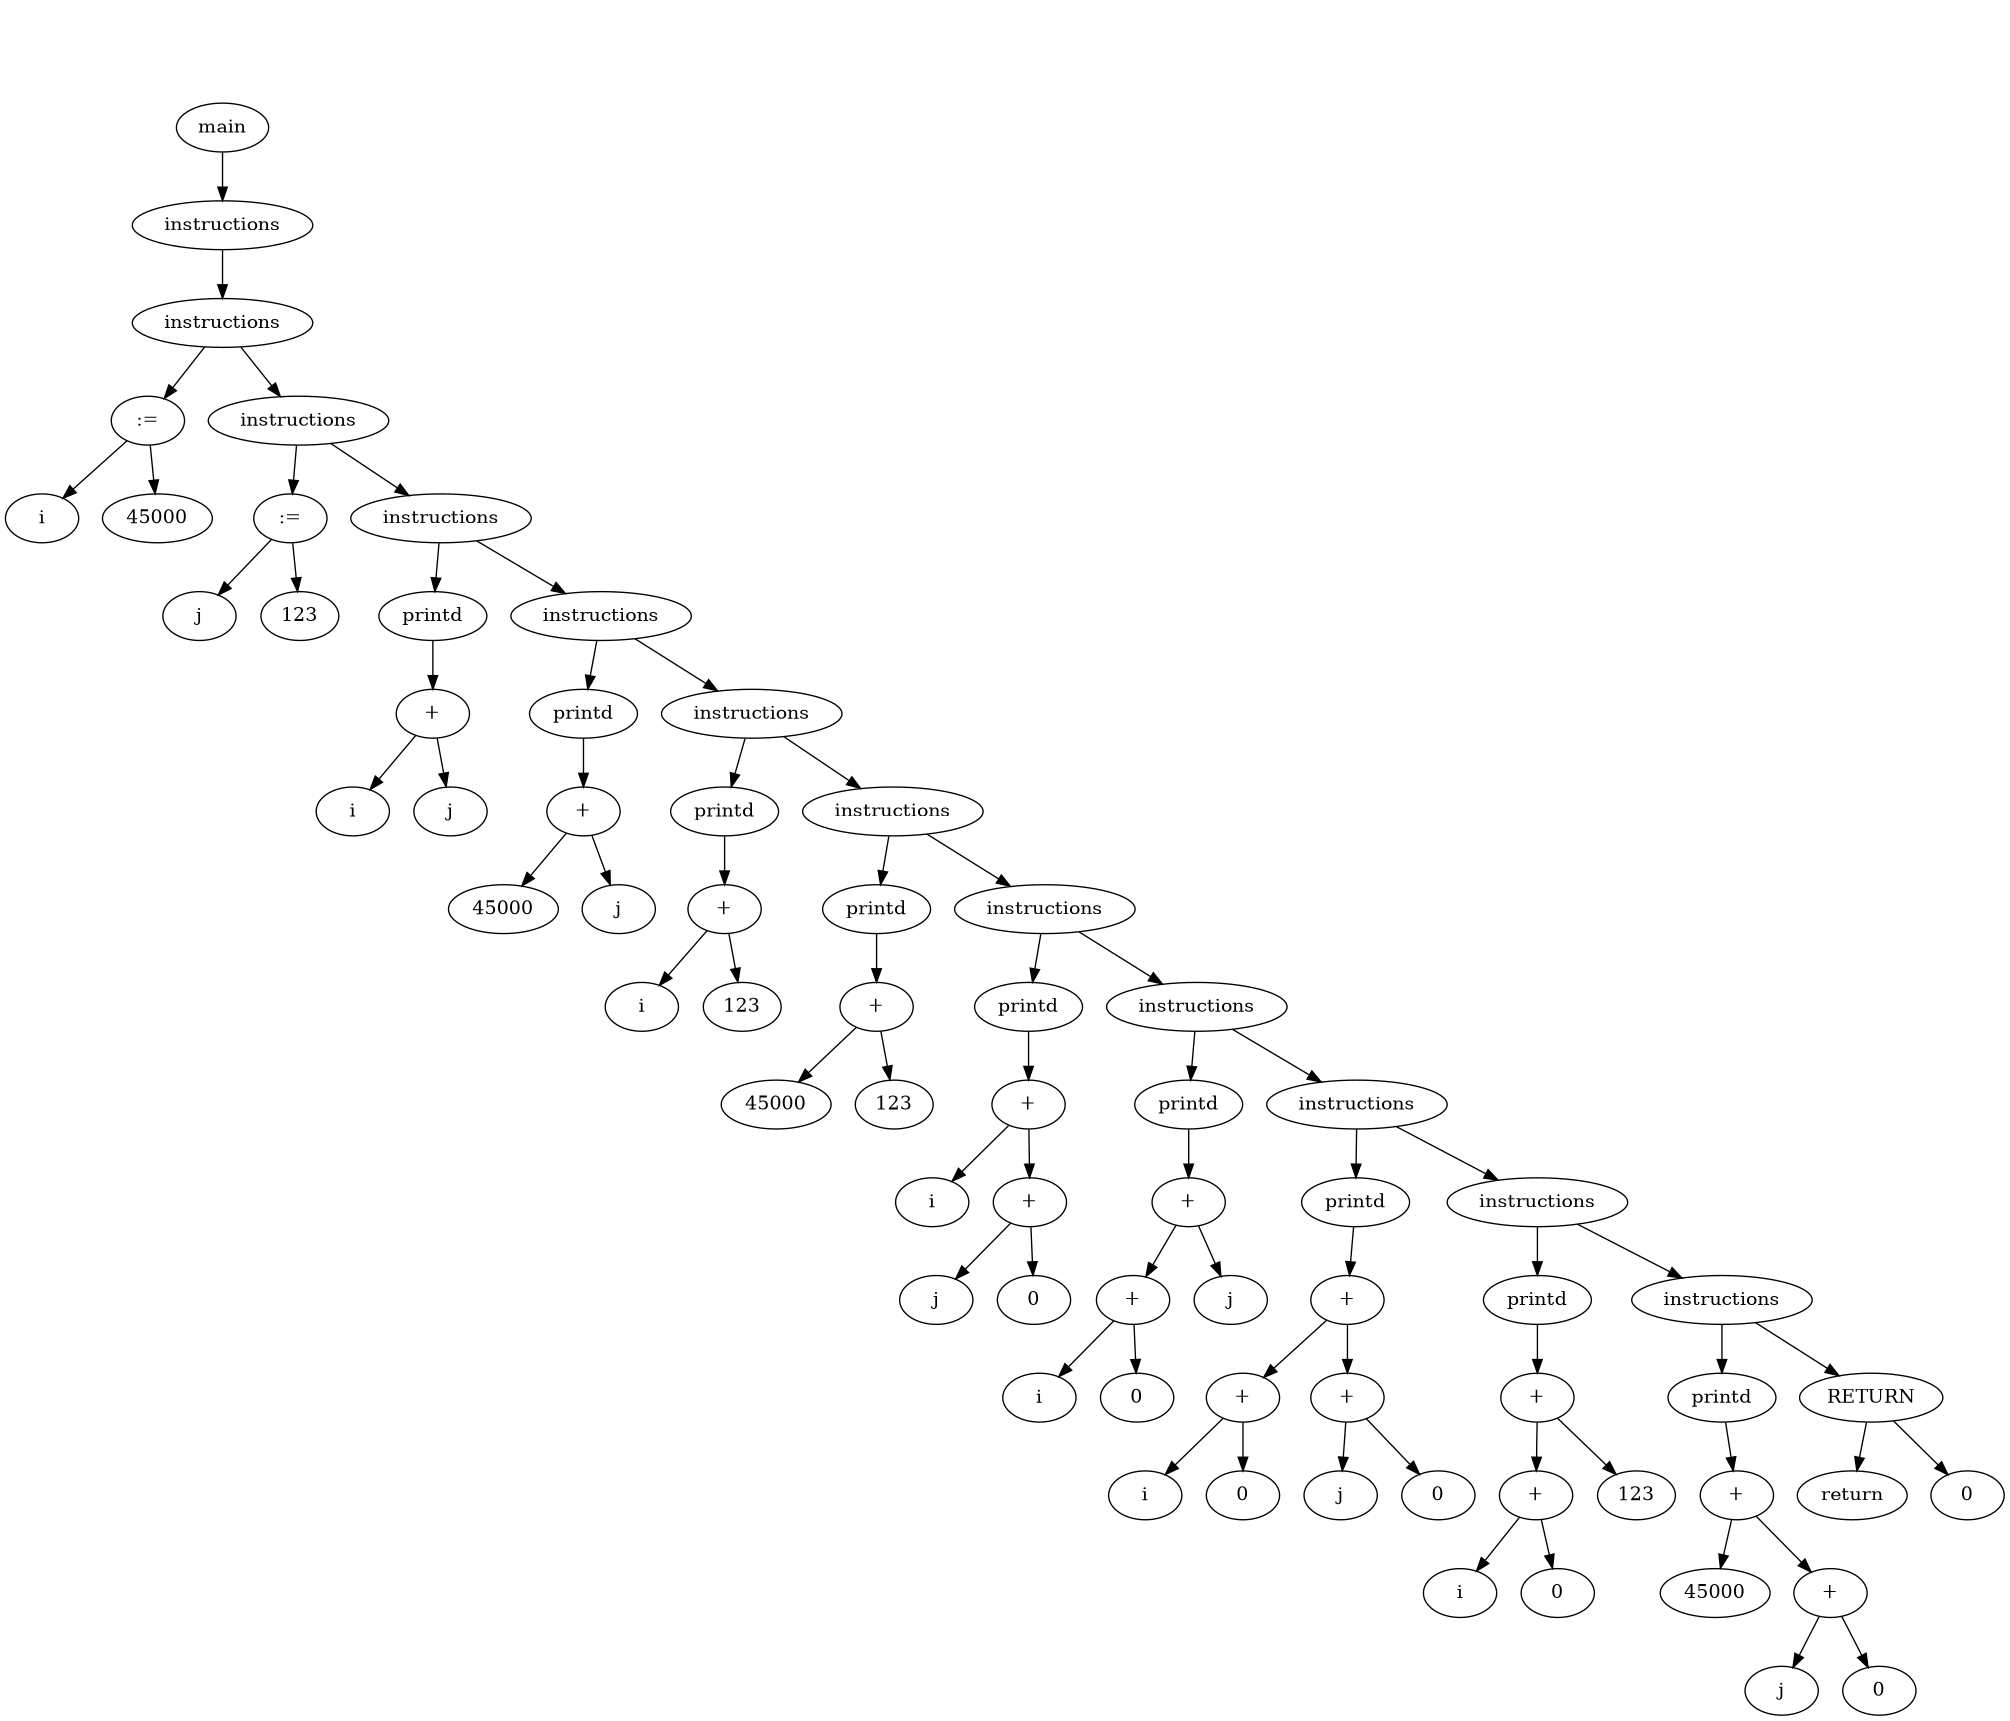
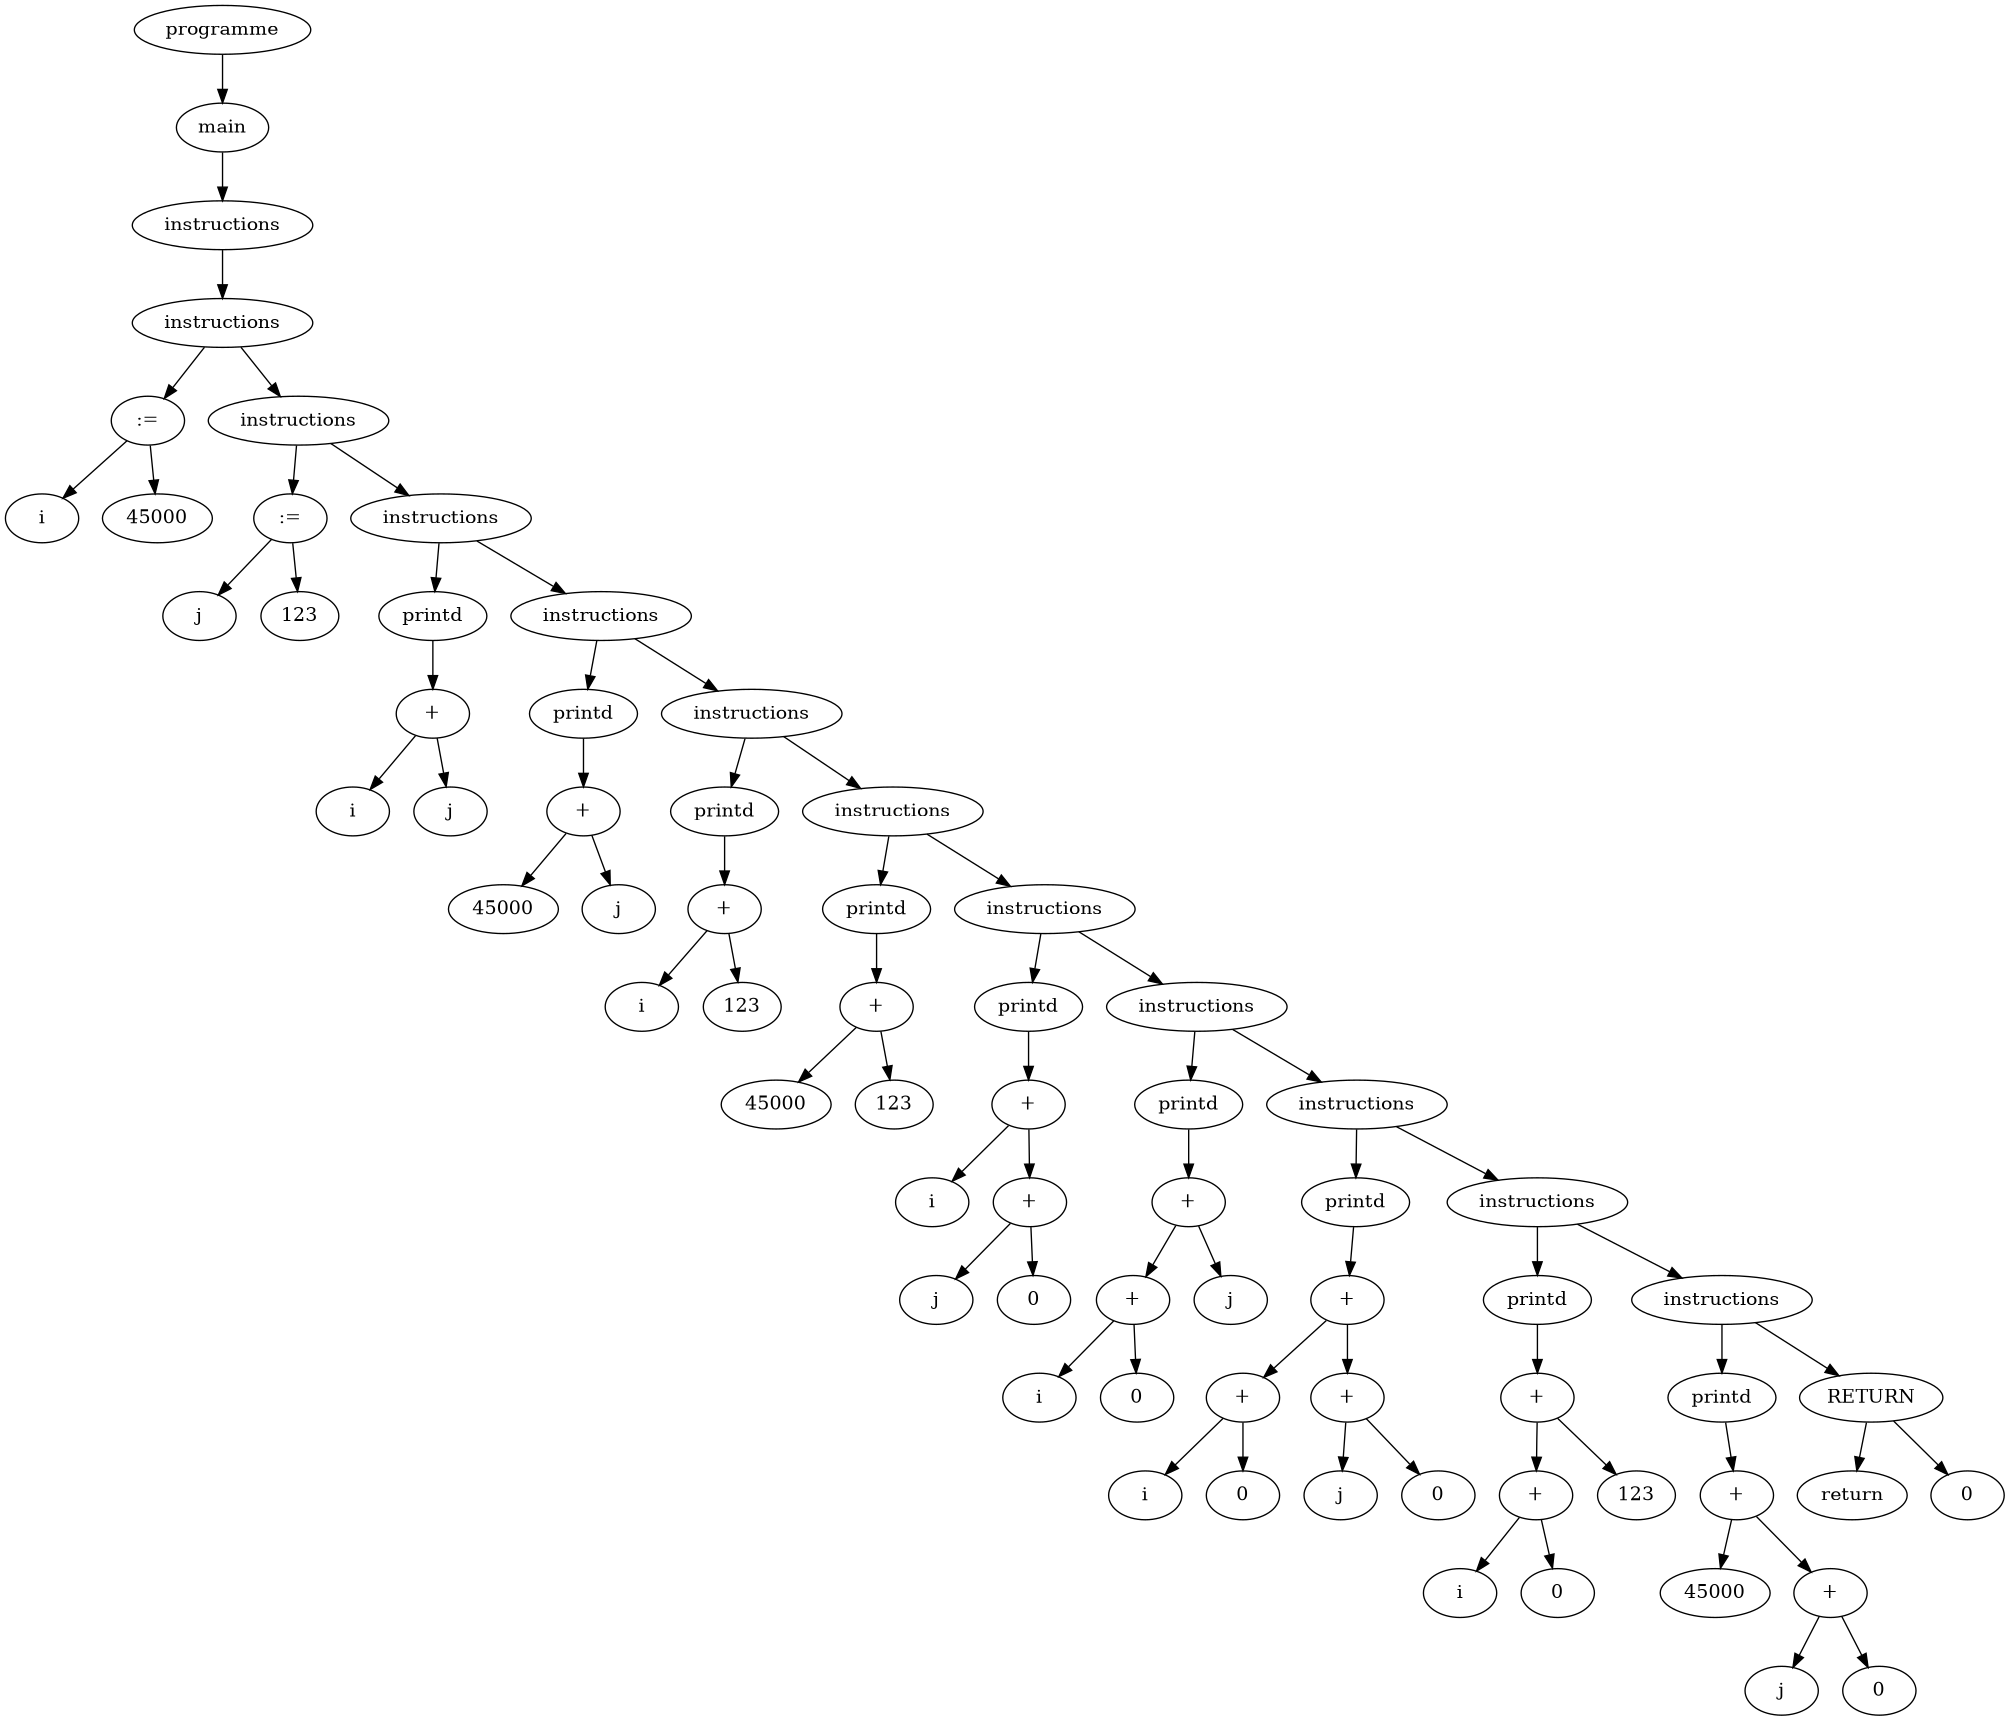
none -> (223, 30)
